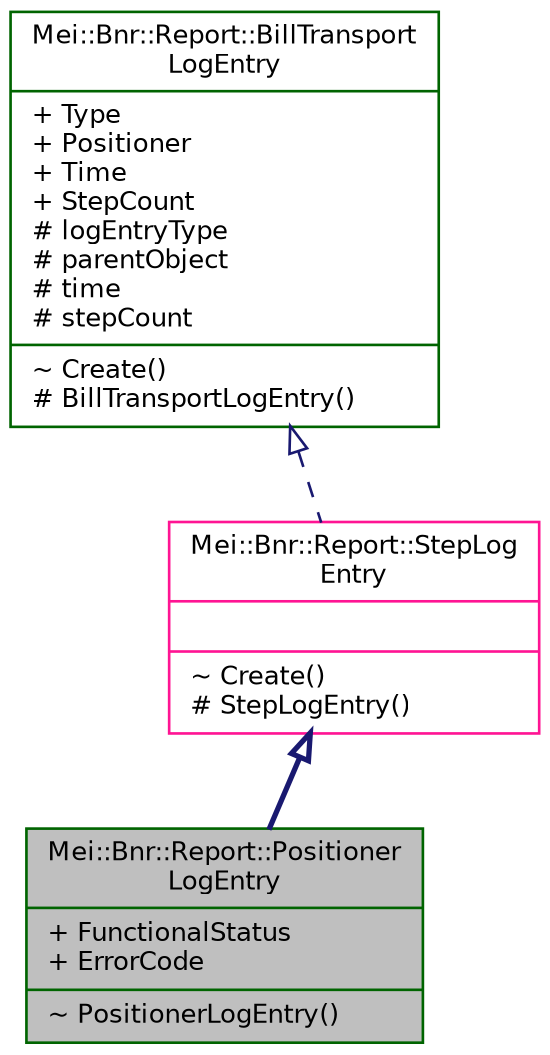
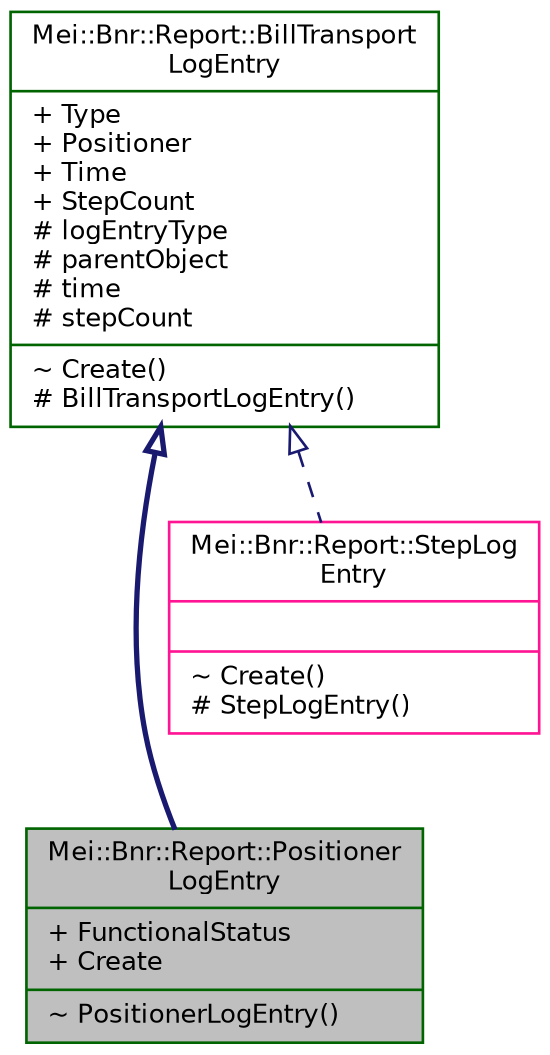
(284, 794) -> (137, 643)
(127, 962) -> (106, 962)
